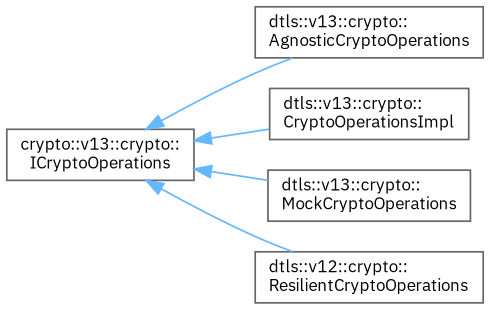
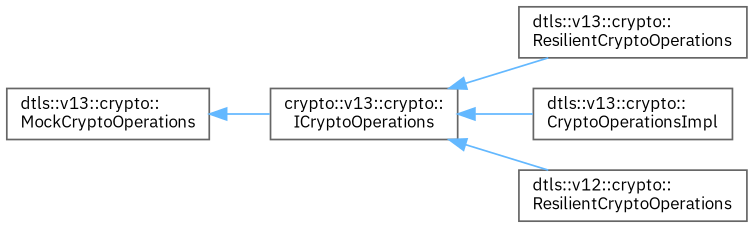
(369, 32) -> (633, 32)
(240, 176) -> (248, 114)
